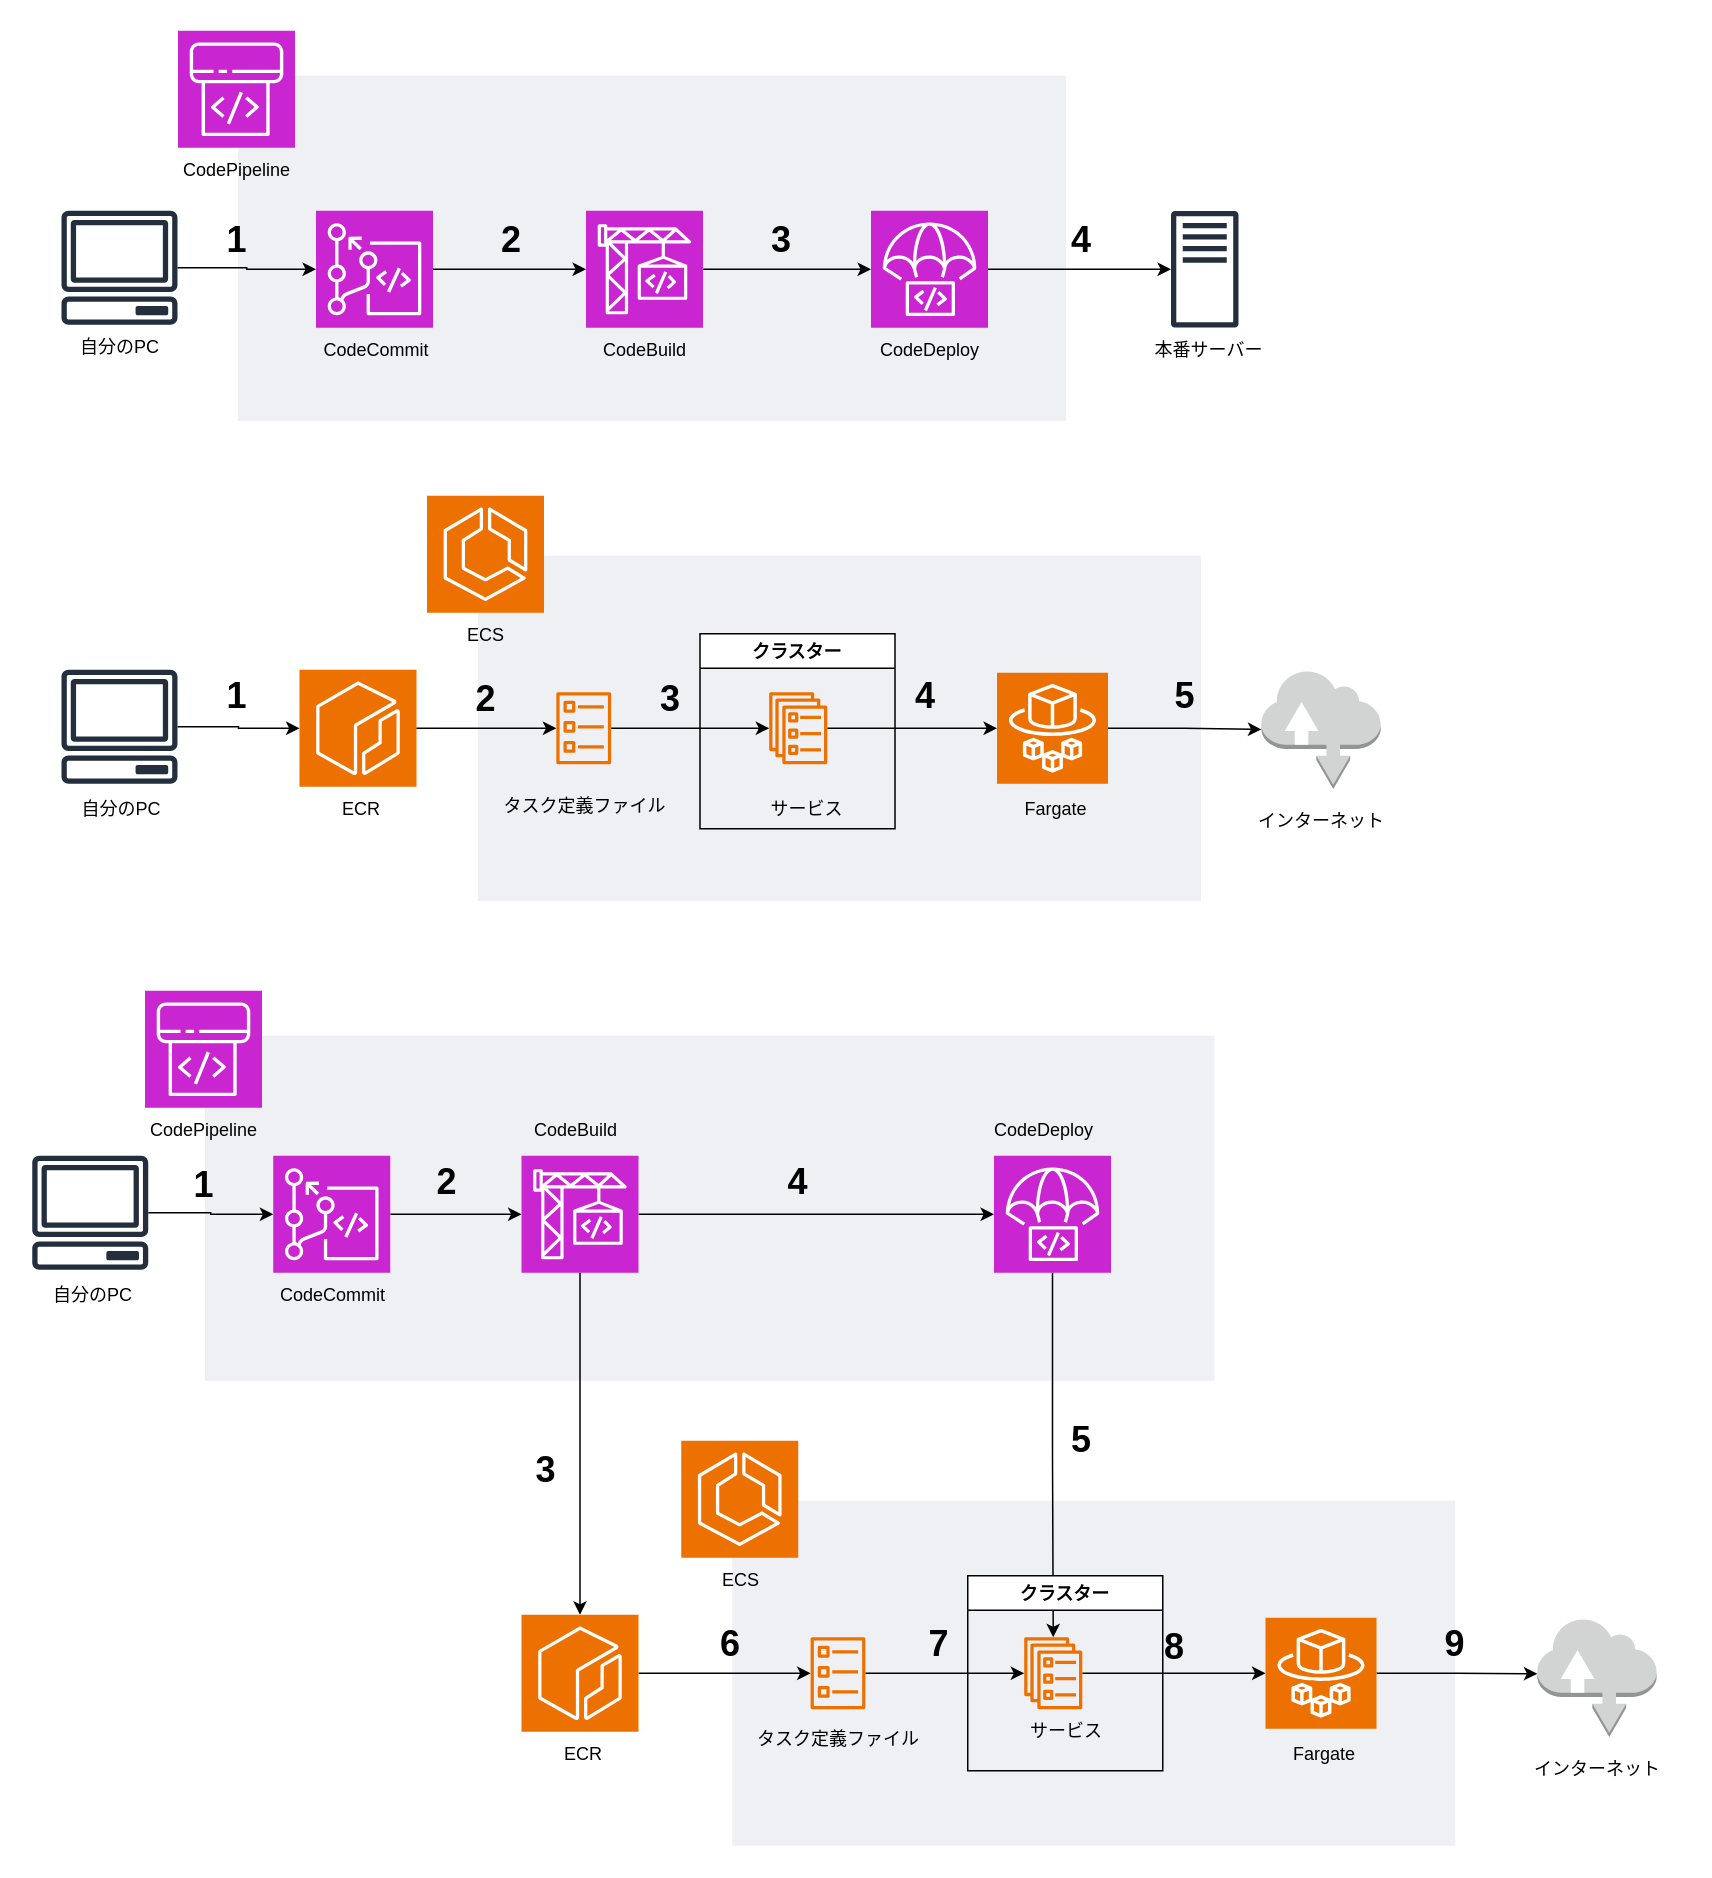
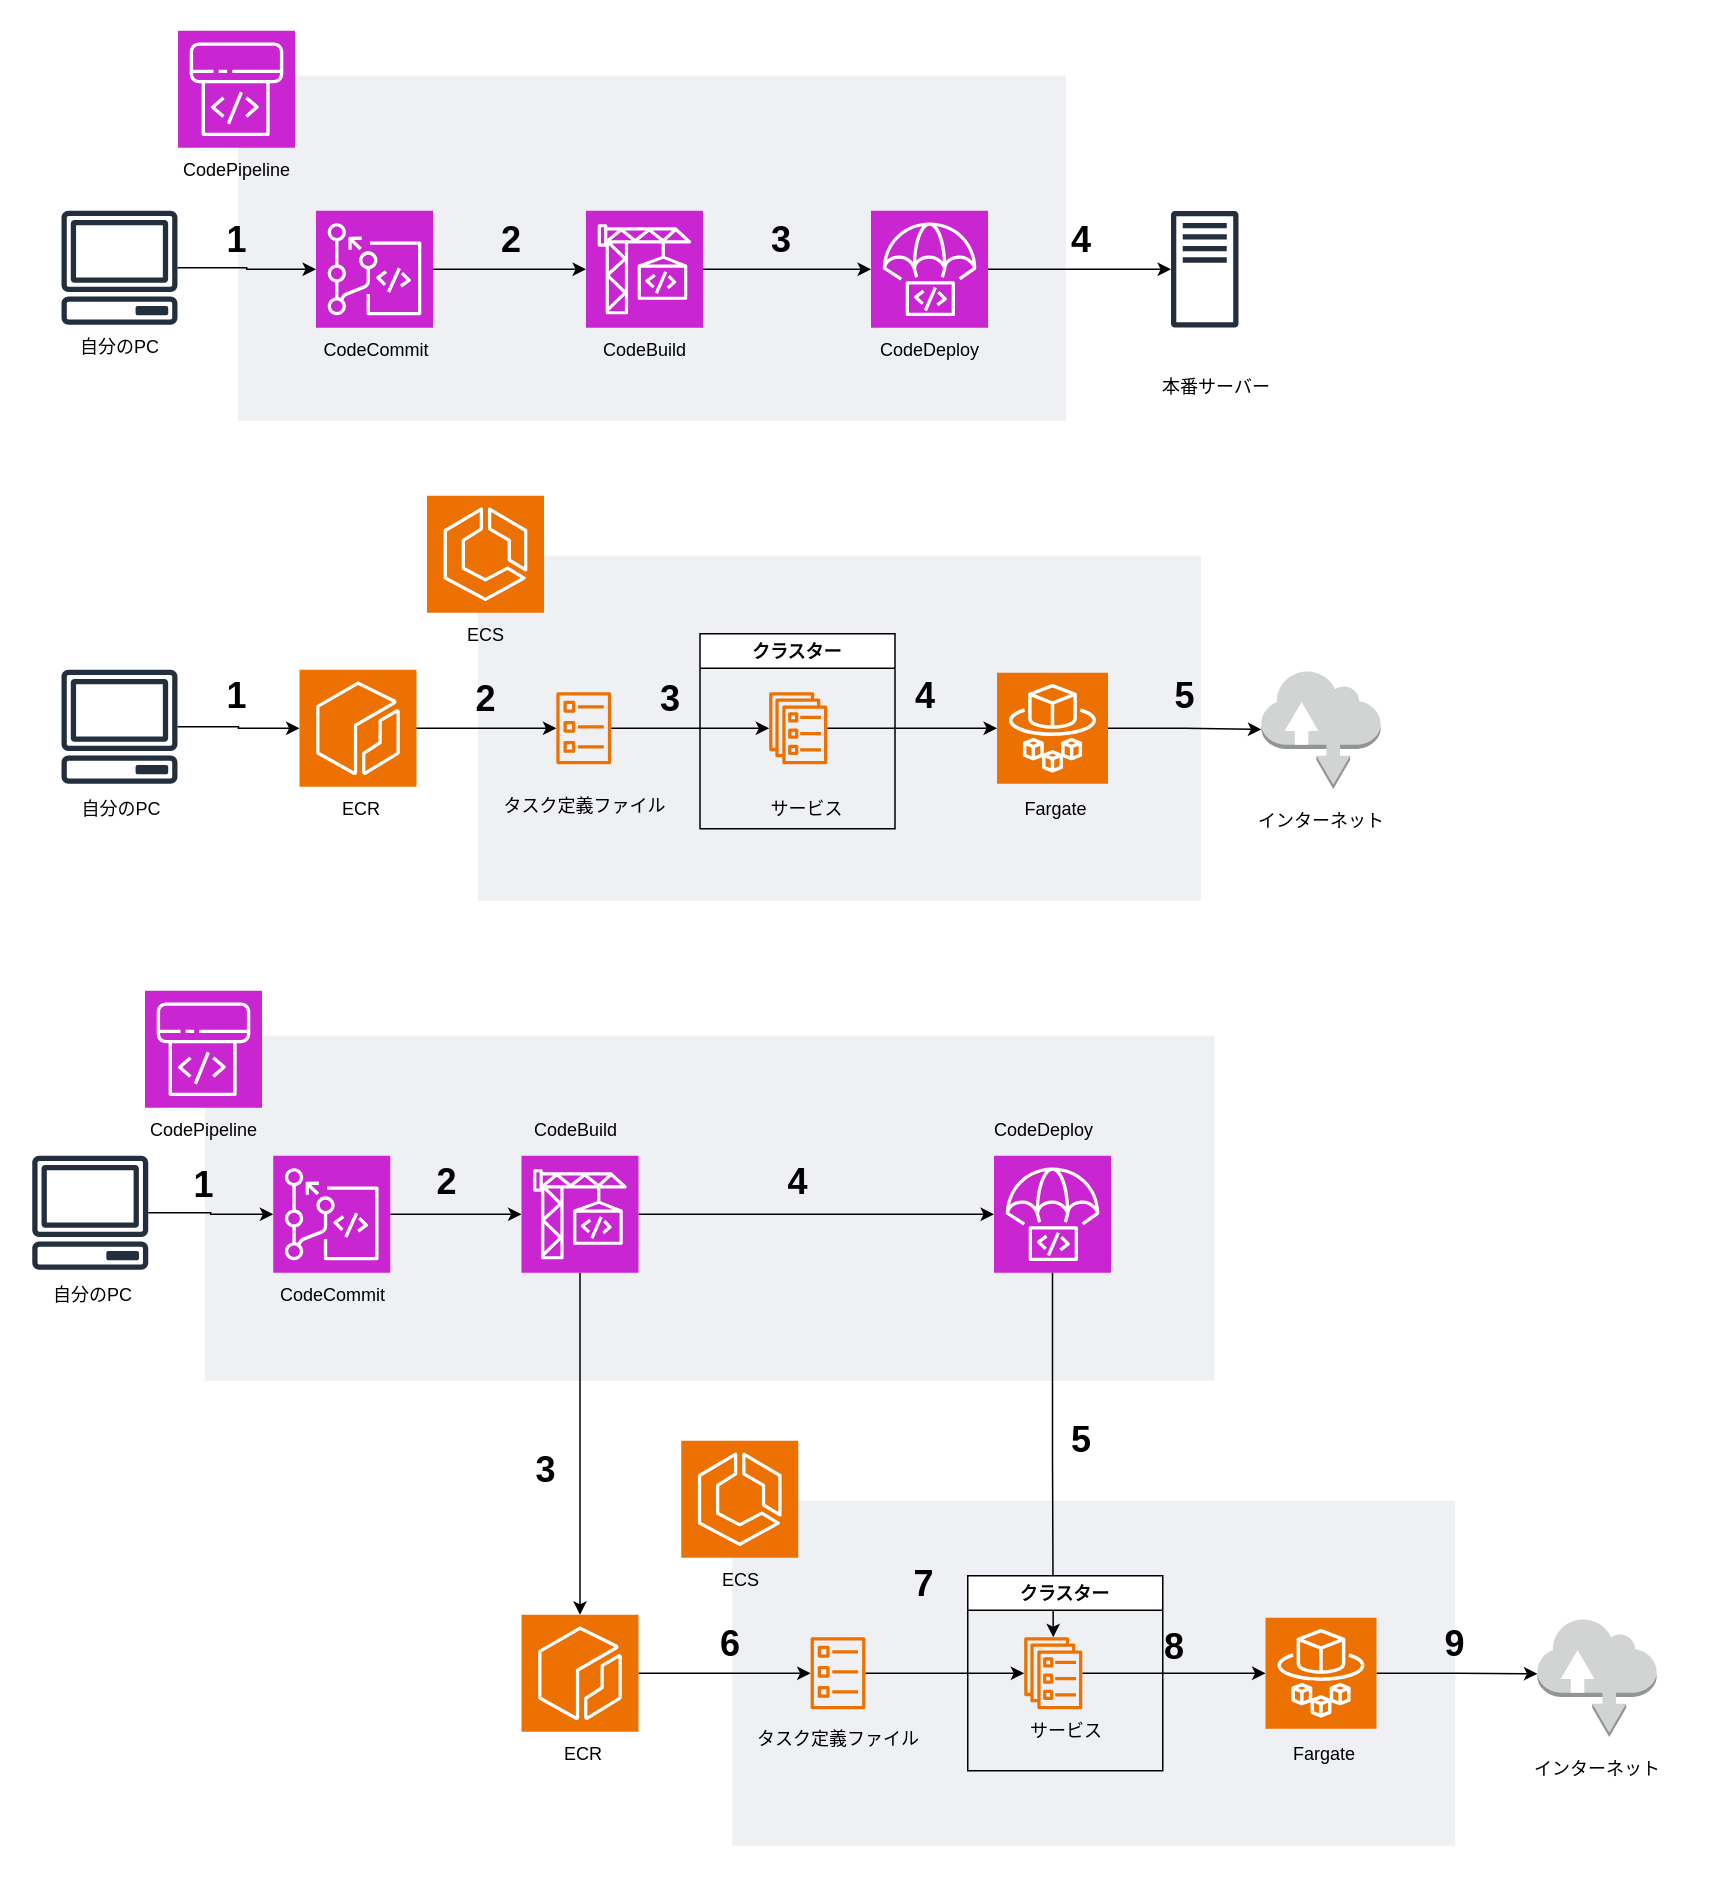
(1208, 350) -> (1216, 388)
(938, 1645) -> (923, 1585)
